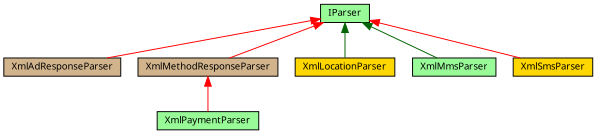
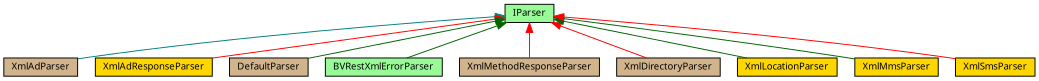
none -> (41, 67)
(62, 67) -> (154, 67)
none -> (269, 67)
none -> (384, 67)
(454, 67) -> (897, 67)
none -> (668, 67)
(208, 121) -> none
